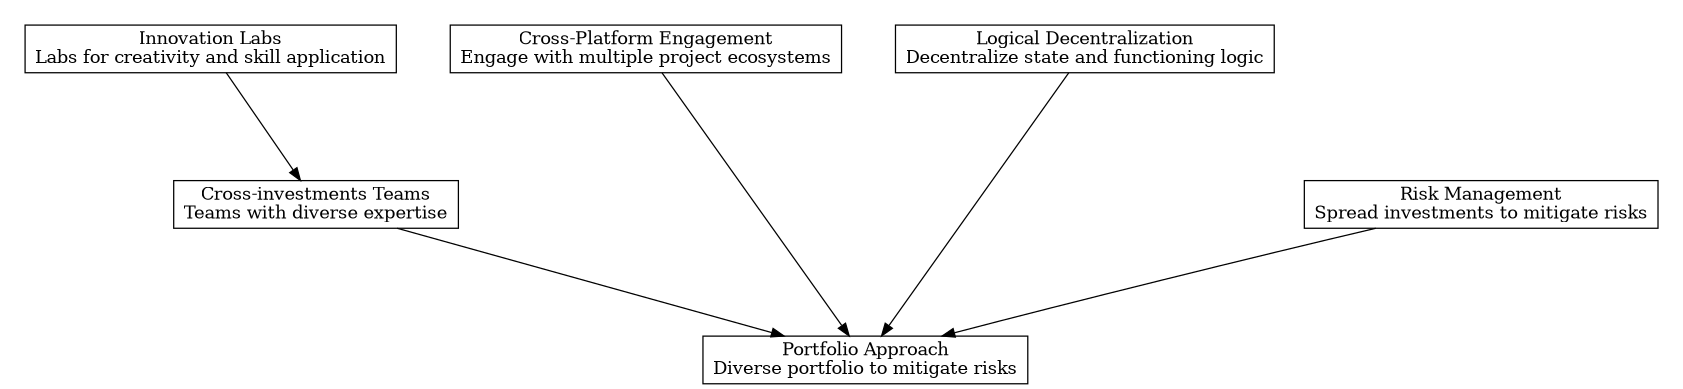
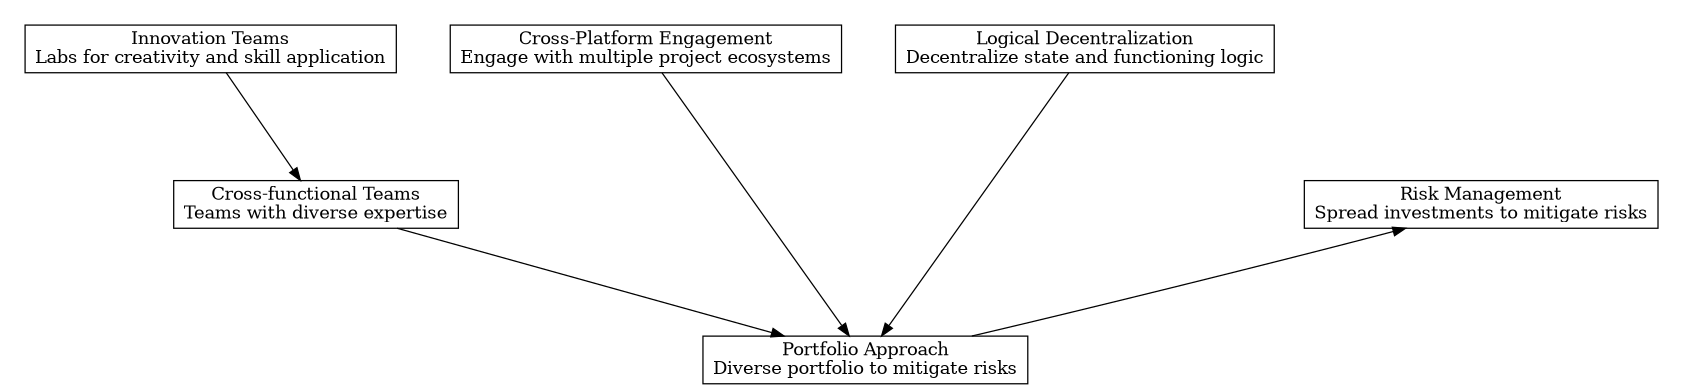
(211, 49) -> (211, 49)
(316, 204) -> (316, 204)
(1165, 279) -> (1183, 285)
